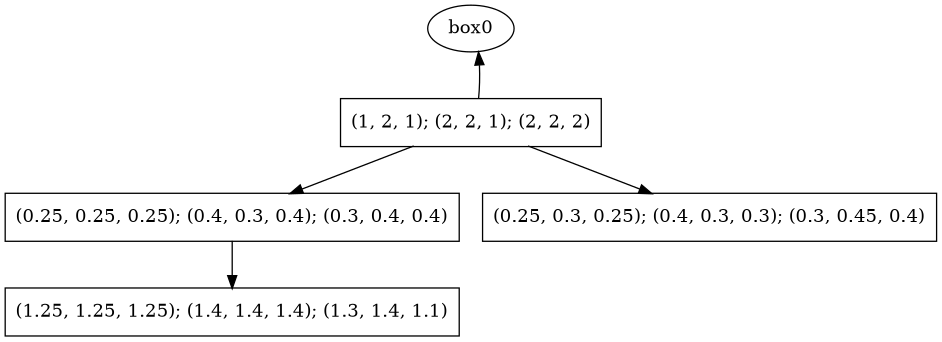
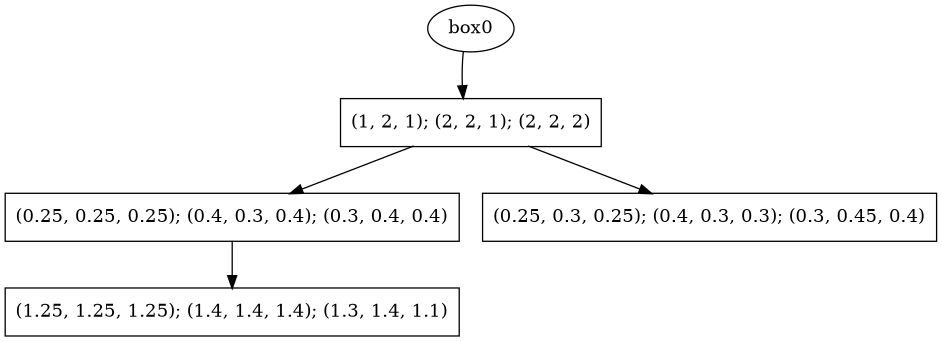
(480, 82) -> (462, 69)
